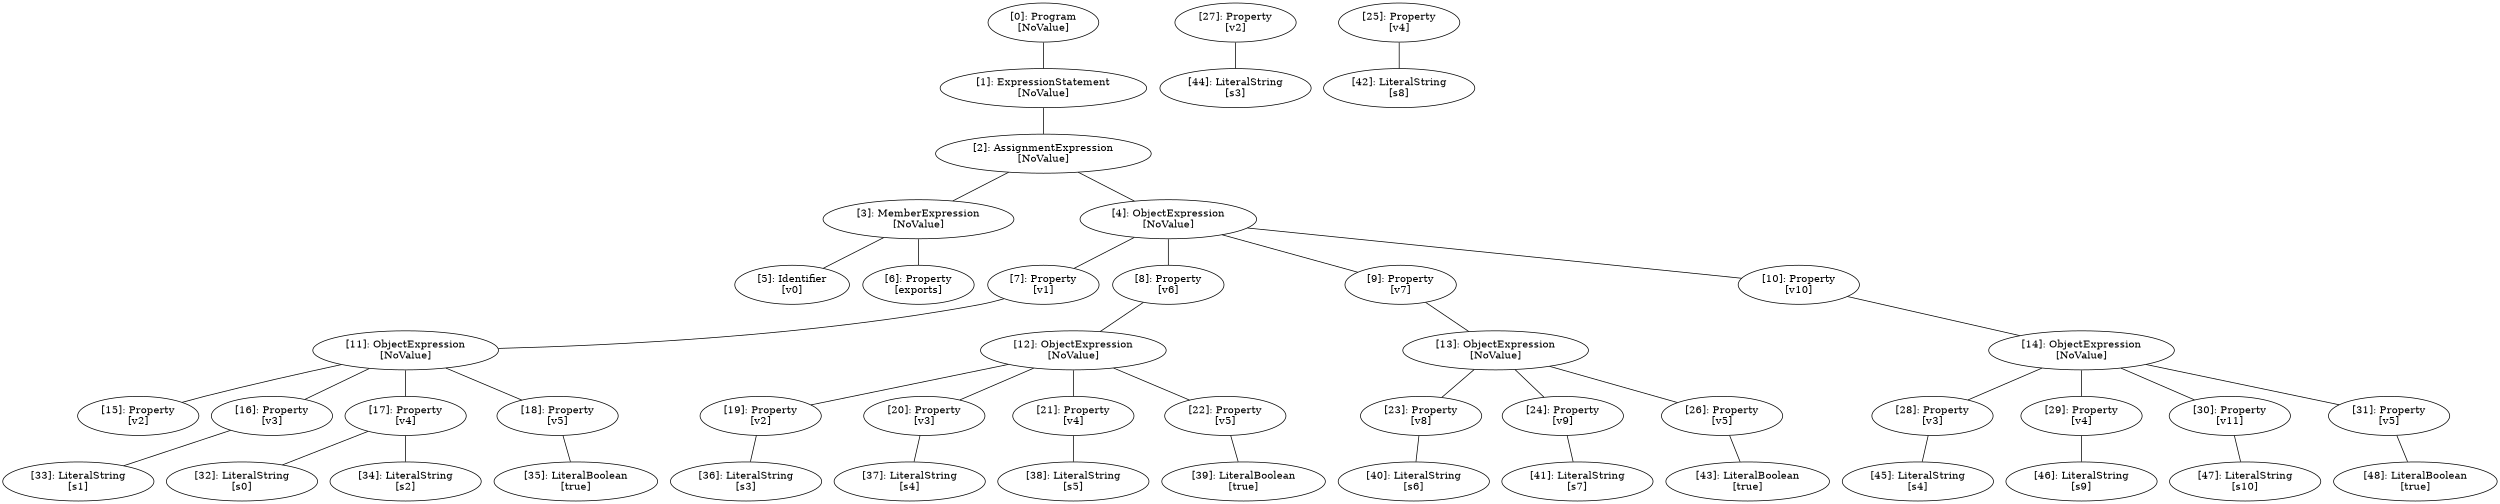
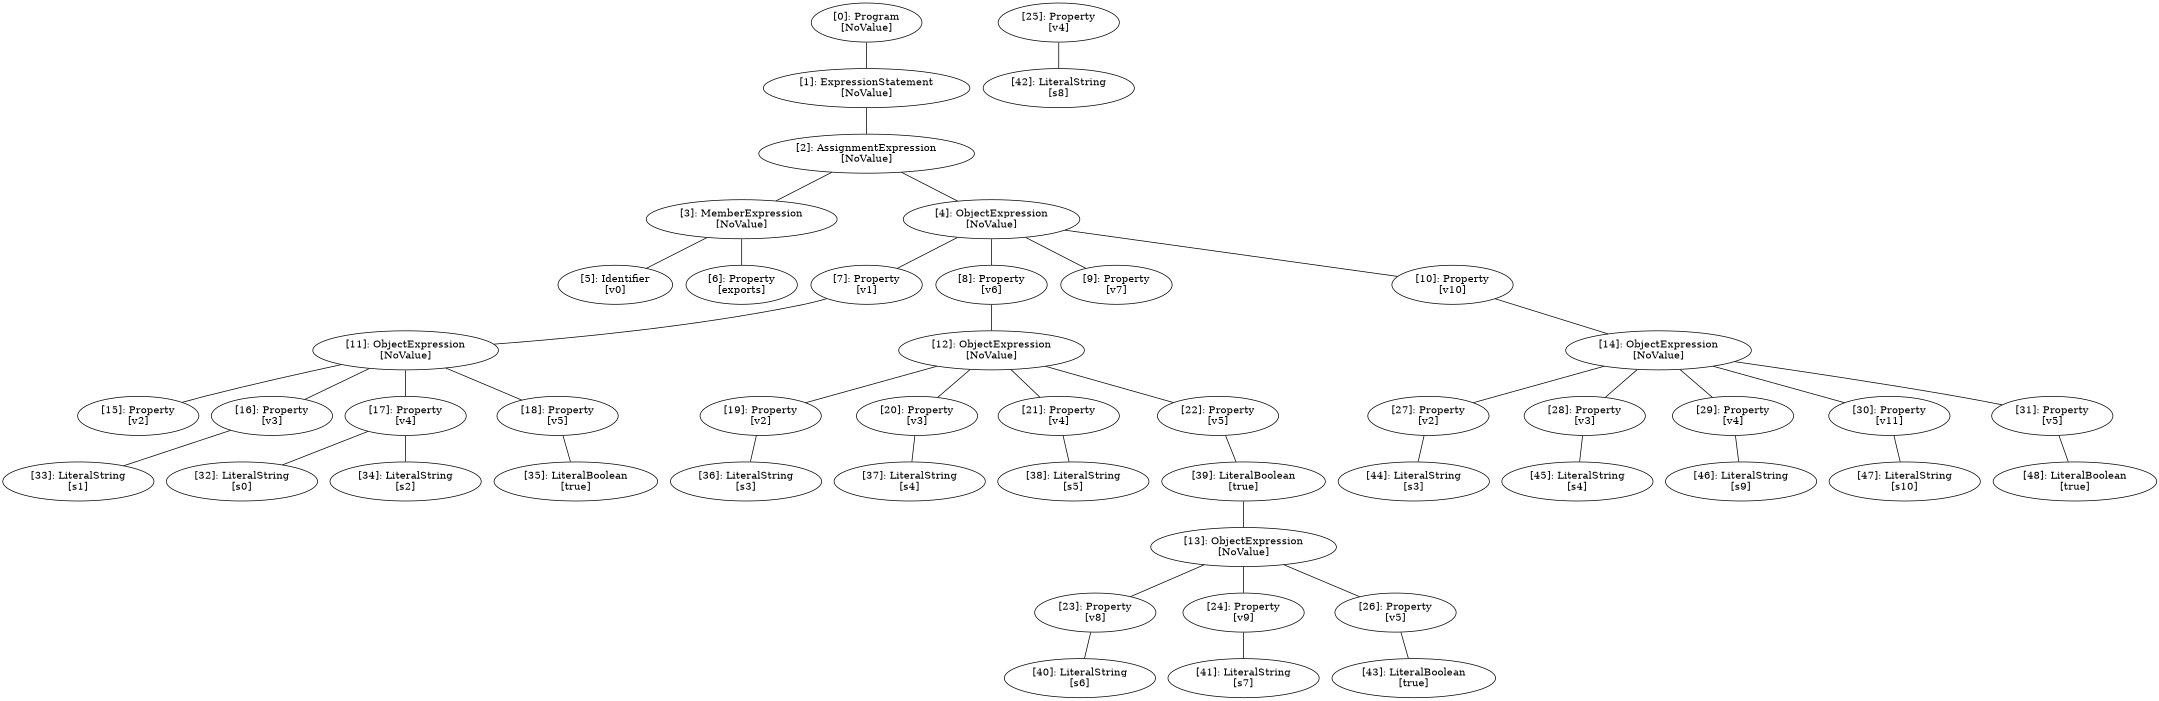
(1447, 317) -> (1244, 514)
none -> (1539, 384)
